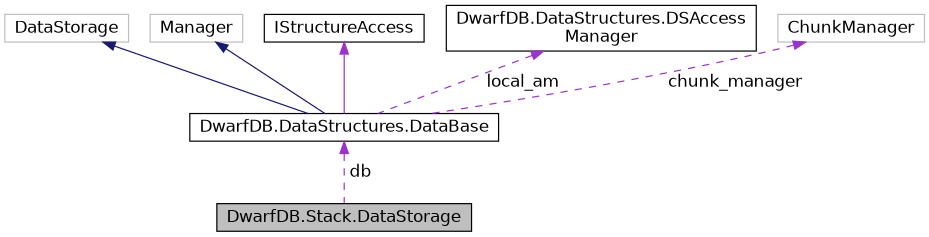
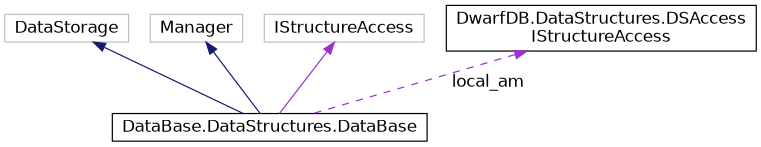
(344, 28) -> (344, 28)
(601, 28) -> (601, 28)
(851, 28) -> none
(344, 127) -> (270, 127)
(344, 217) -> none
